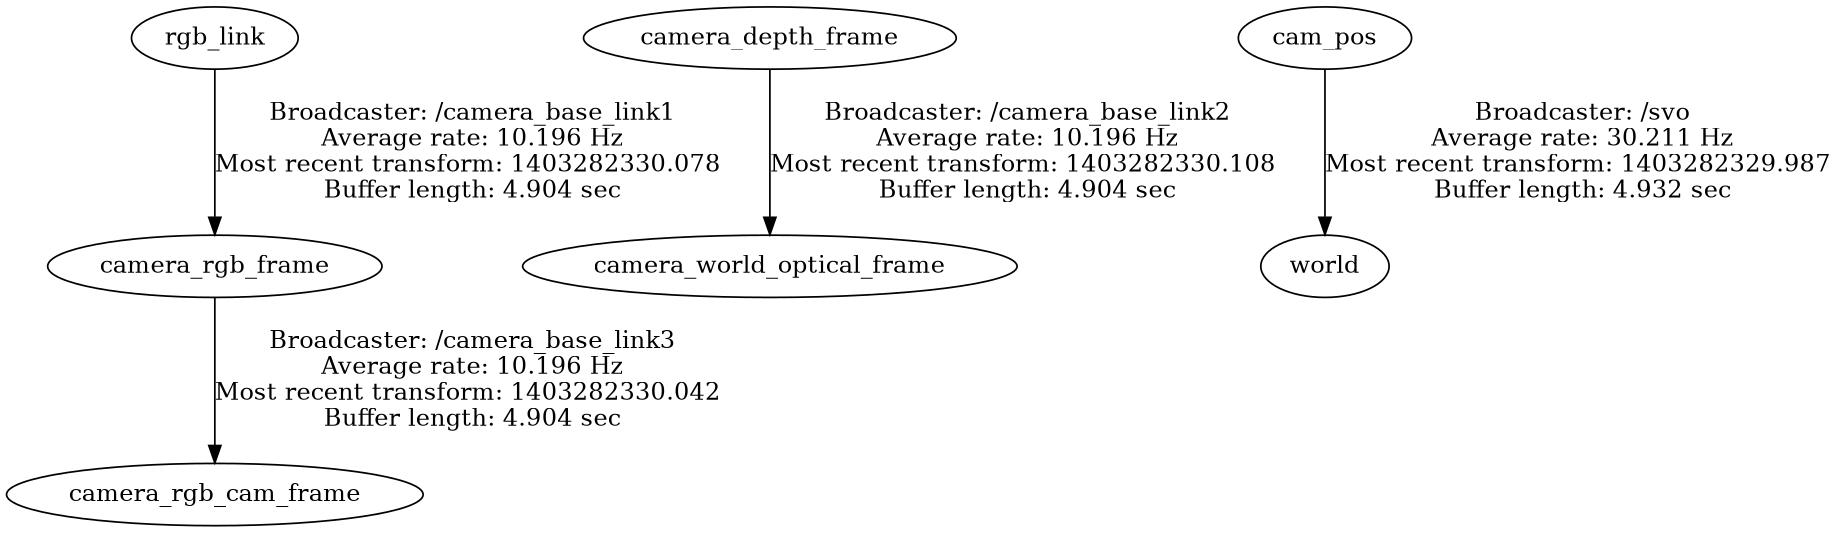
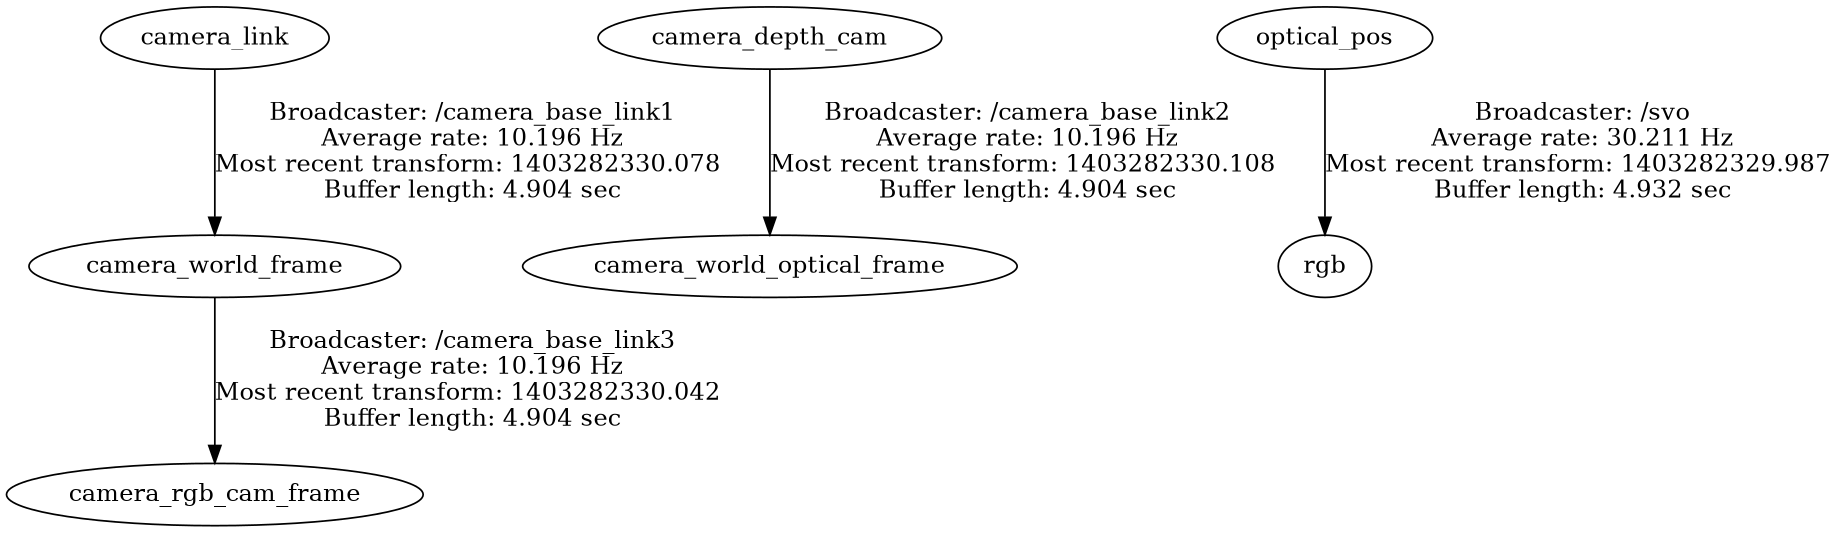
(215, 38) -> (215, 38)
(770, 38) -> (770, 38)
(1325, 38) -> (1325, 38)
(215, 266) -> (215, 266)
(1325, 266) -> (1325, 266)
